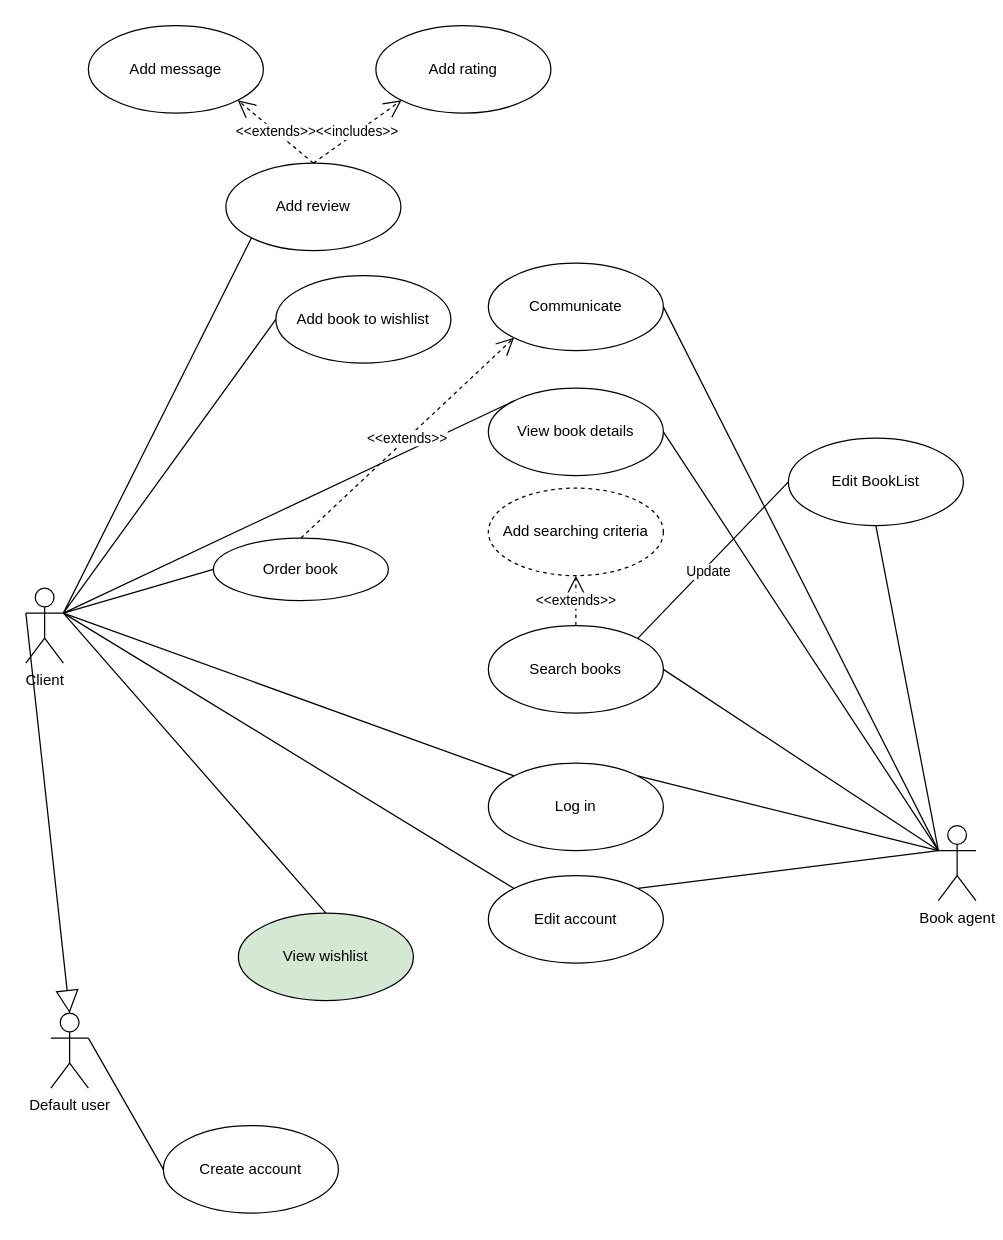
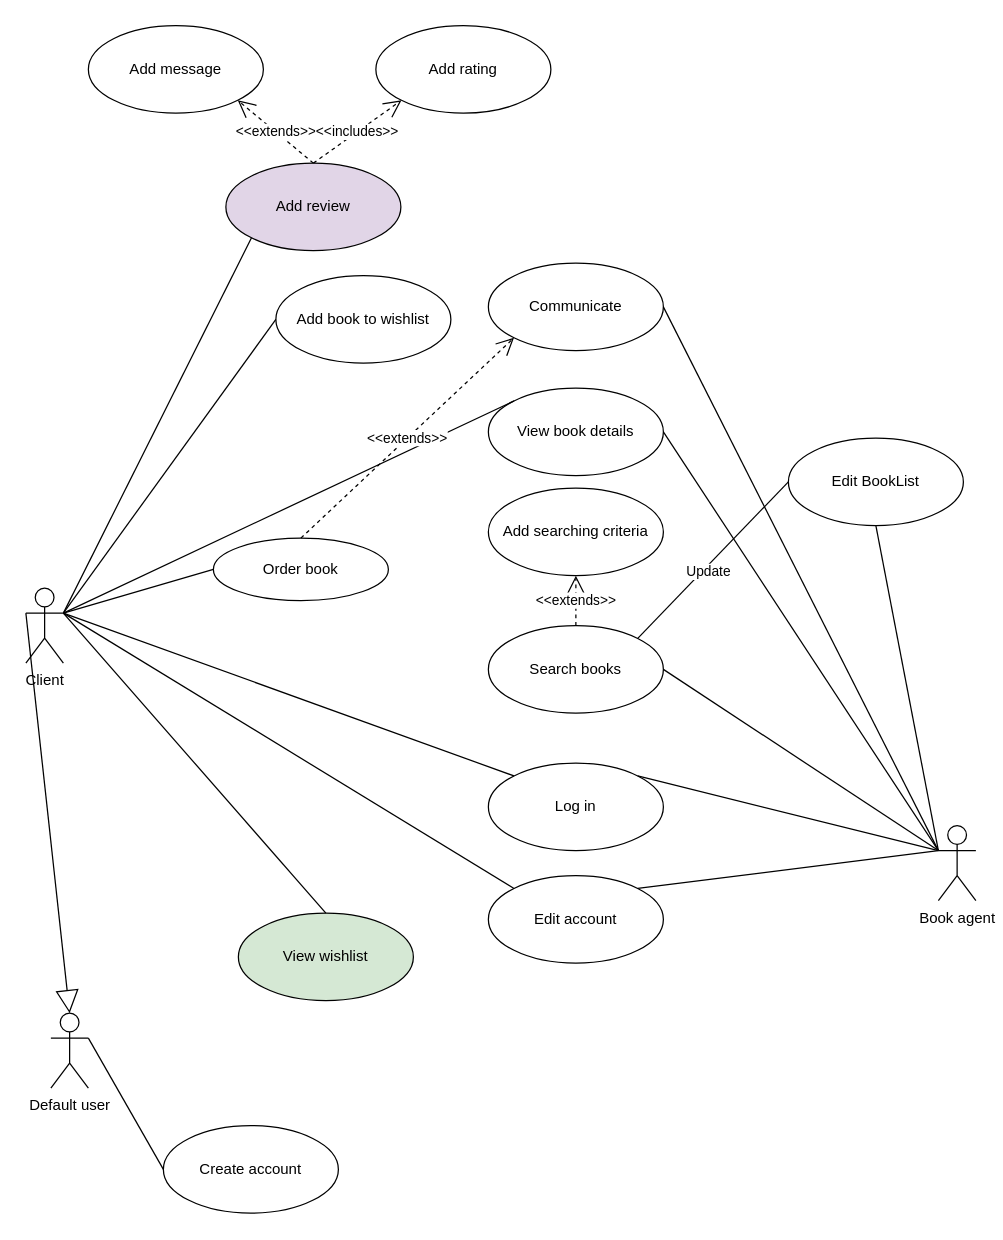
(313, 207) -> (313, 207)
(576, 532) -> (576, 532)
